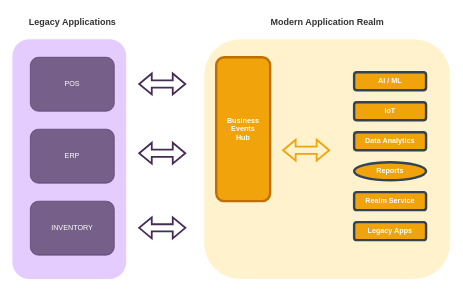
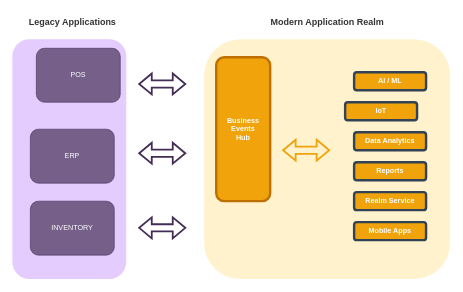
(72, 84) -> (78, 75)
(390, 111) -> (381, 111)
(390, 171) -> (390, 171)
(390, 231) -> (390, 231)
